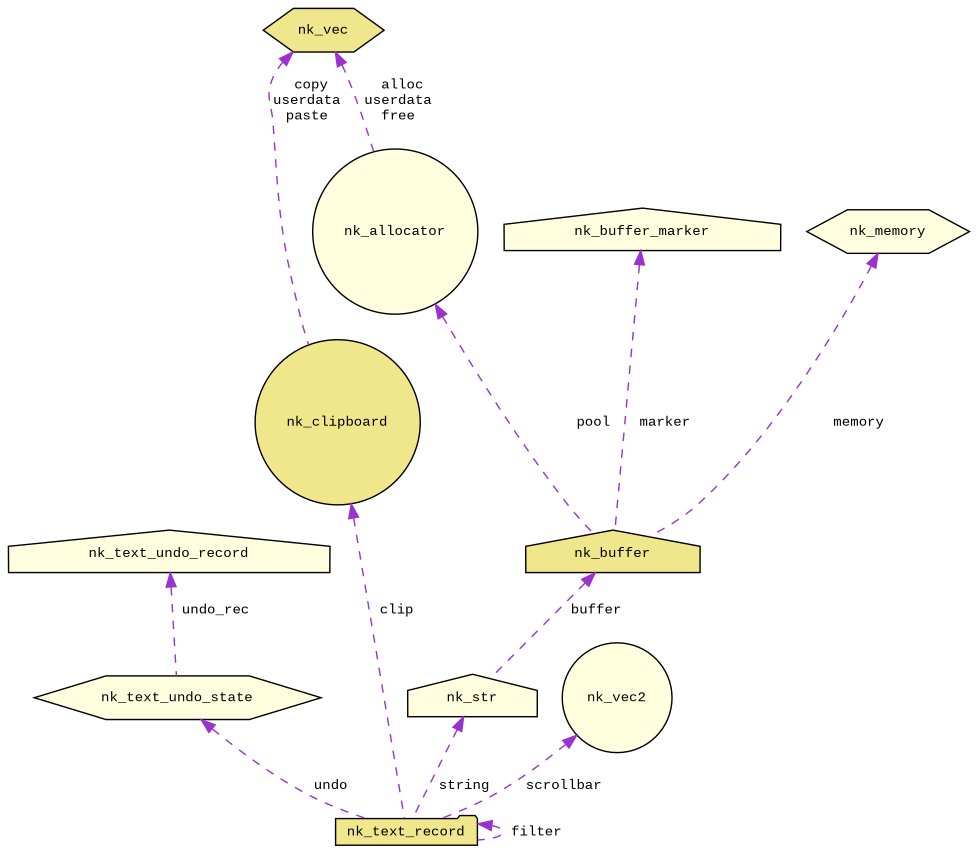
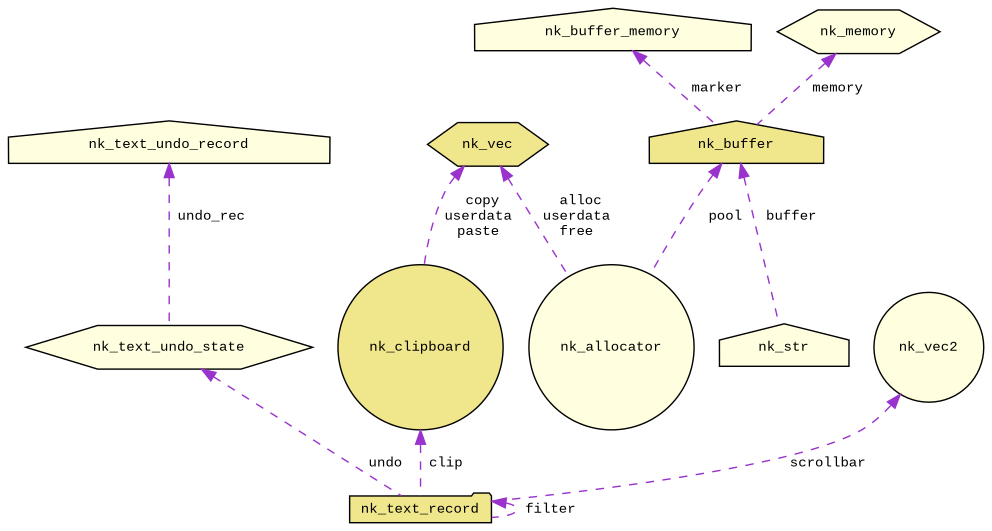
(642, 232) -> (613, 32)
(513, 429) -> (680, 224)
(435, 774) -> none
